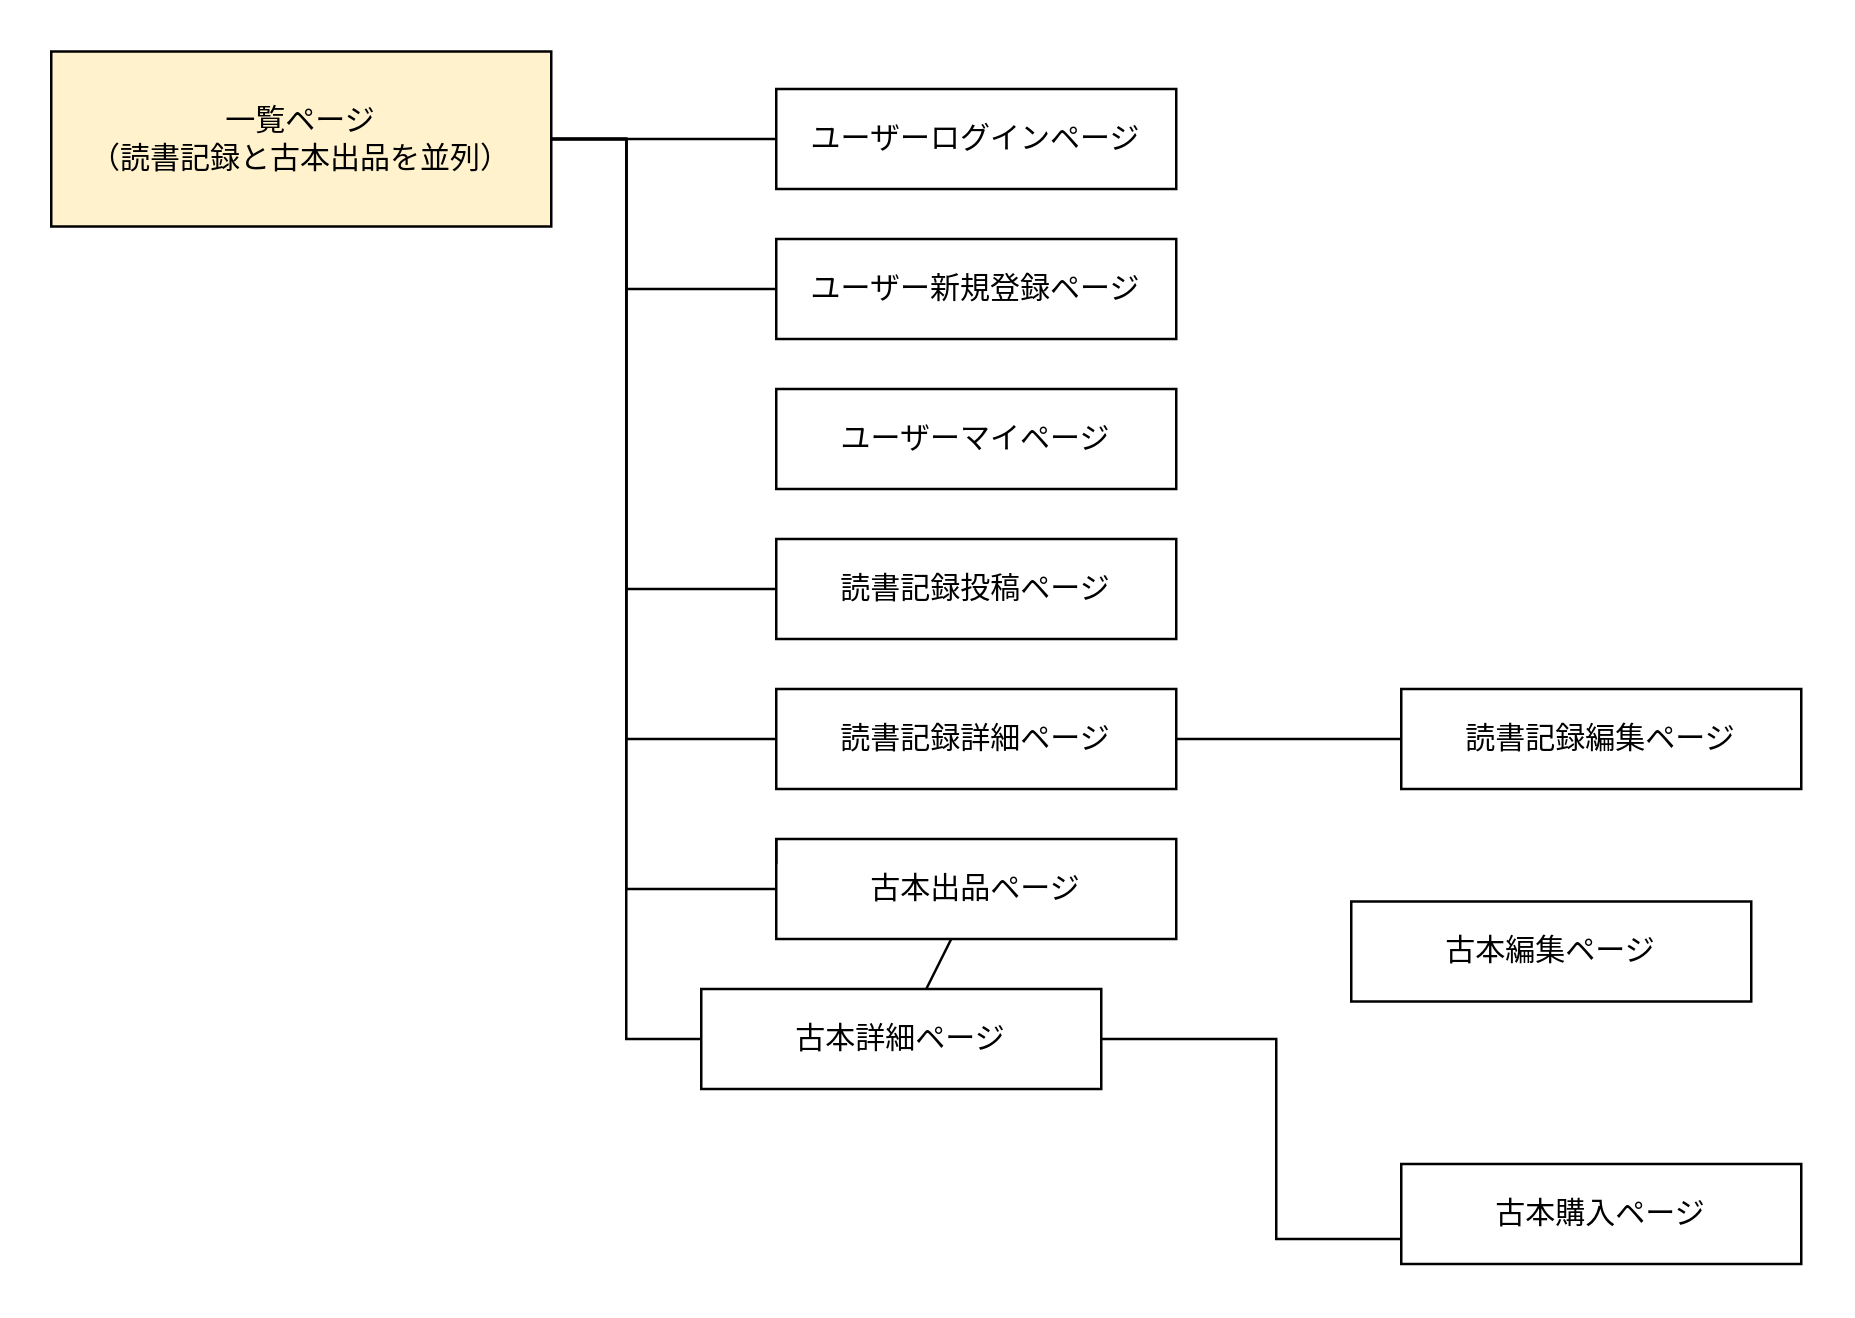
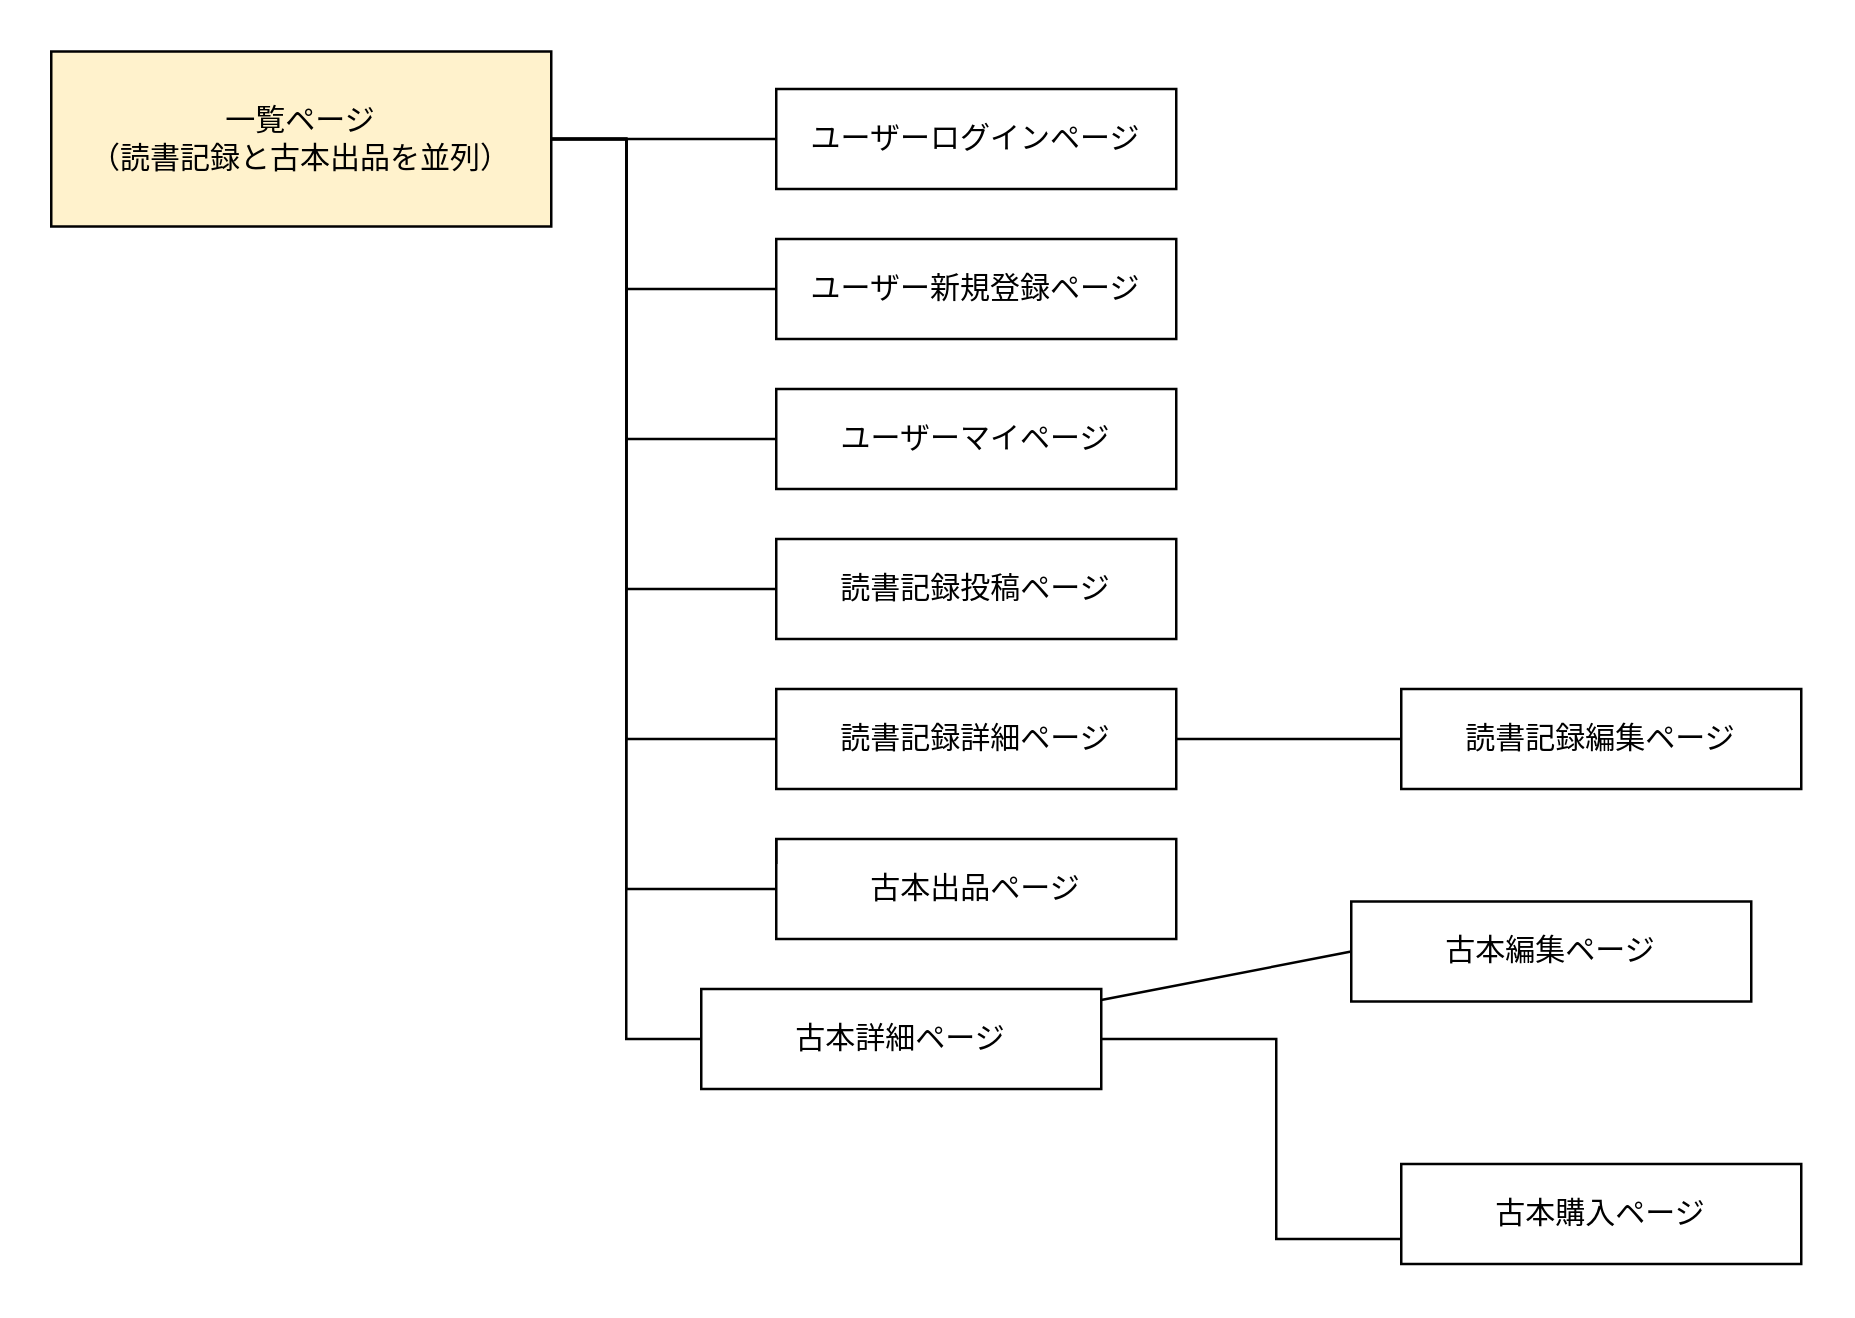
none -> (703, 439)
(939, 964) -> (1226, 976)
